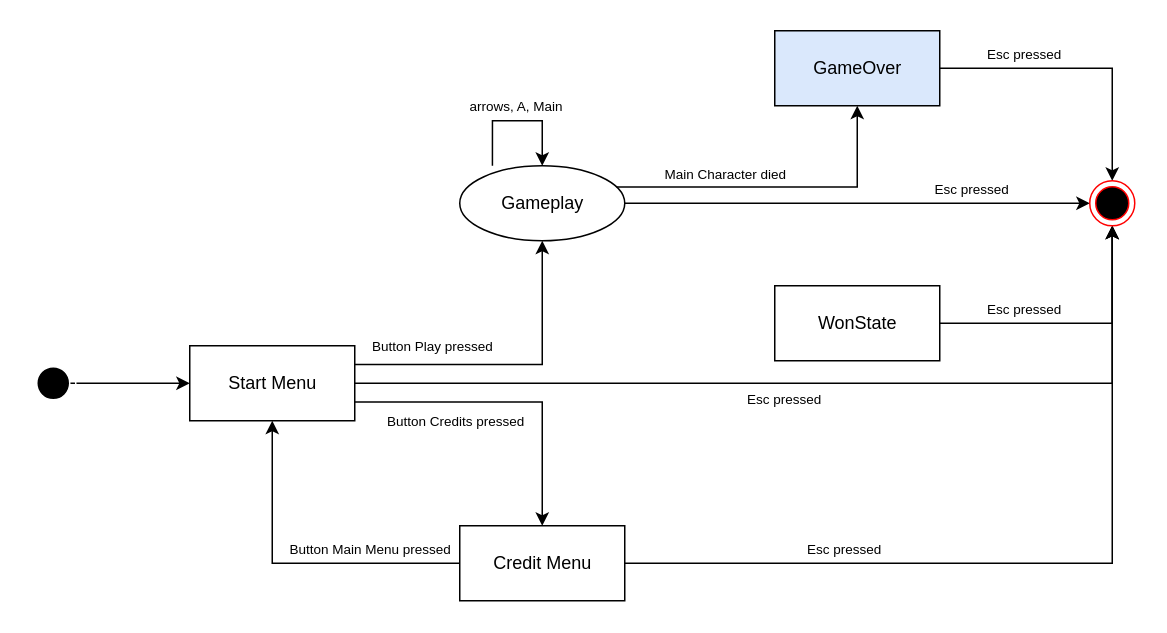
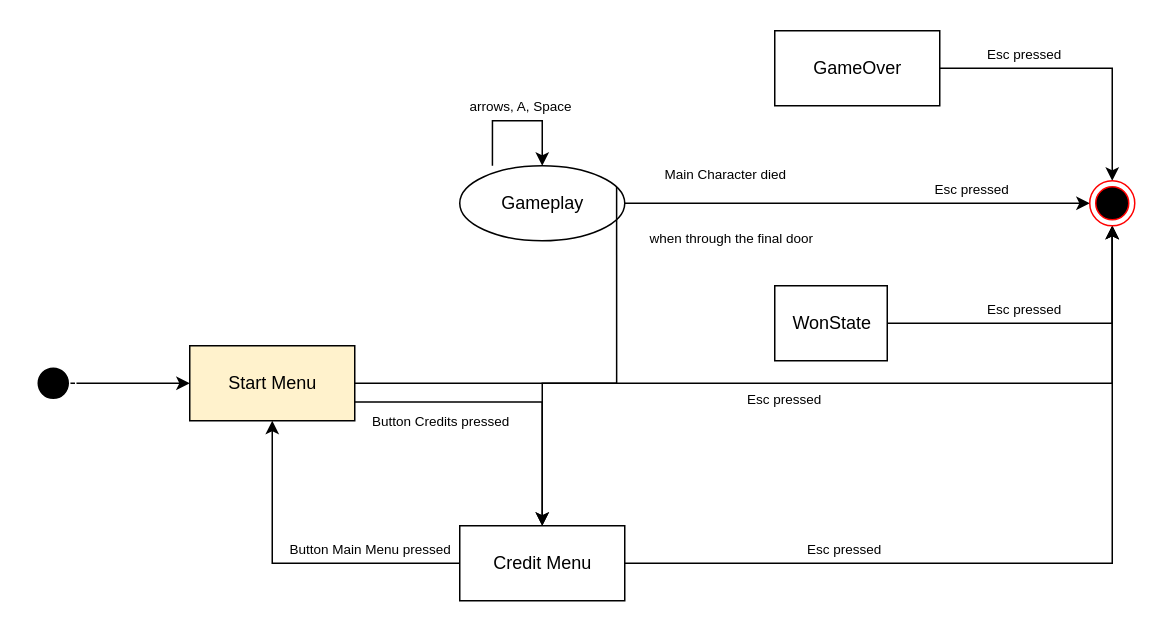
(857, 68) -> (857, 68)
(534, 106) -> (542, 106)
(772, 187) -> (617, 284)
none -> (737, 237)
(857, 323) -> (831, 323)
(445, 346) -> none
(505, 365) -> none
(272, 383) -> (272, 383)
(467, 421) -> (452, 421)
